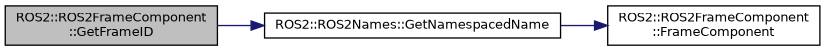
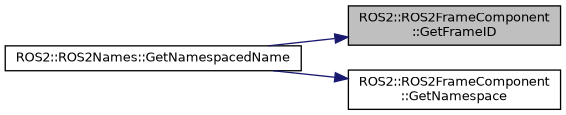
(234, 26) -> (301, 42)
(714, 26) -> (454, 90)
